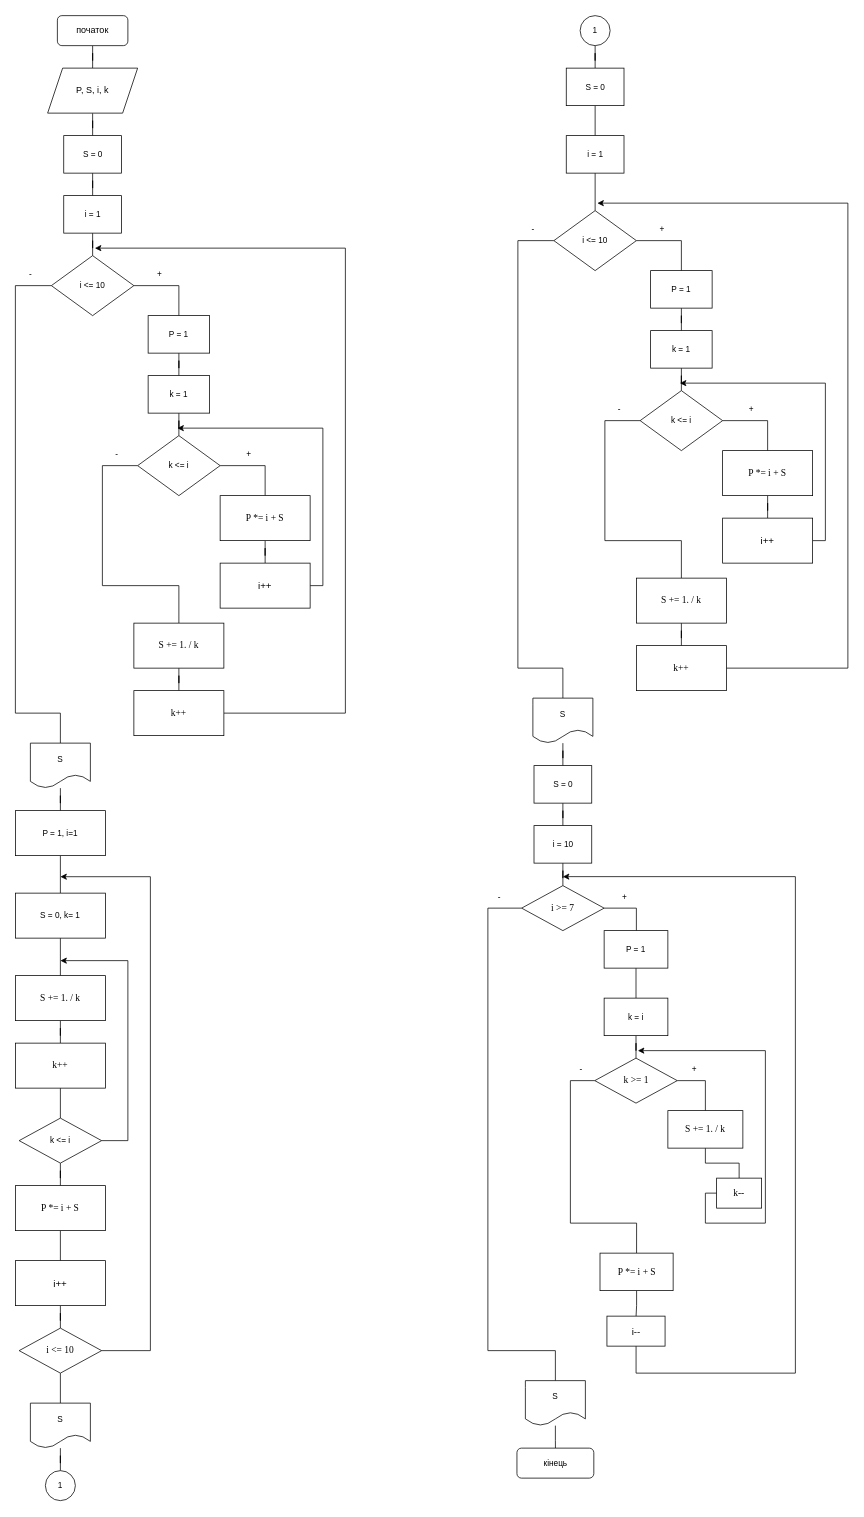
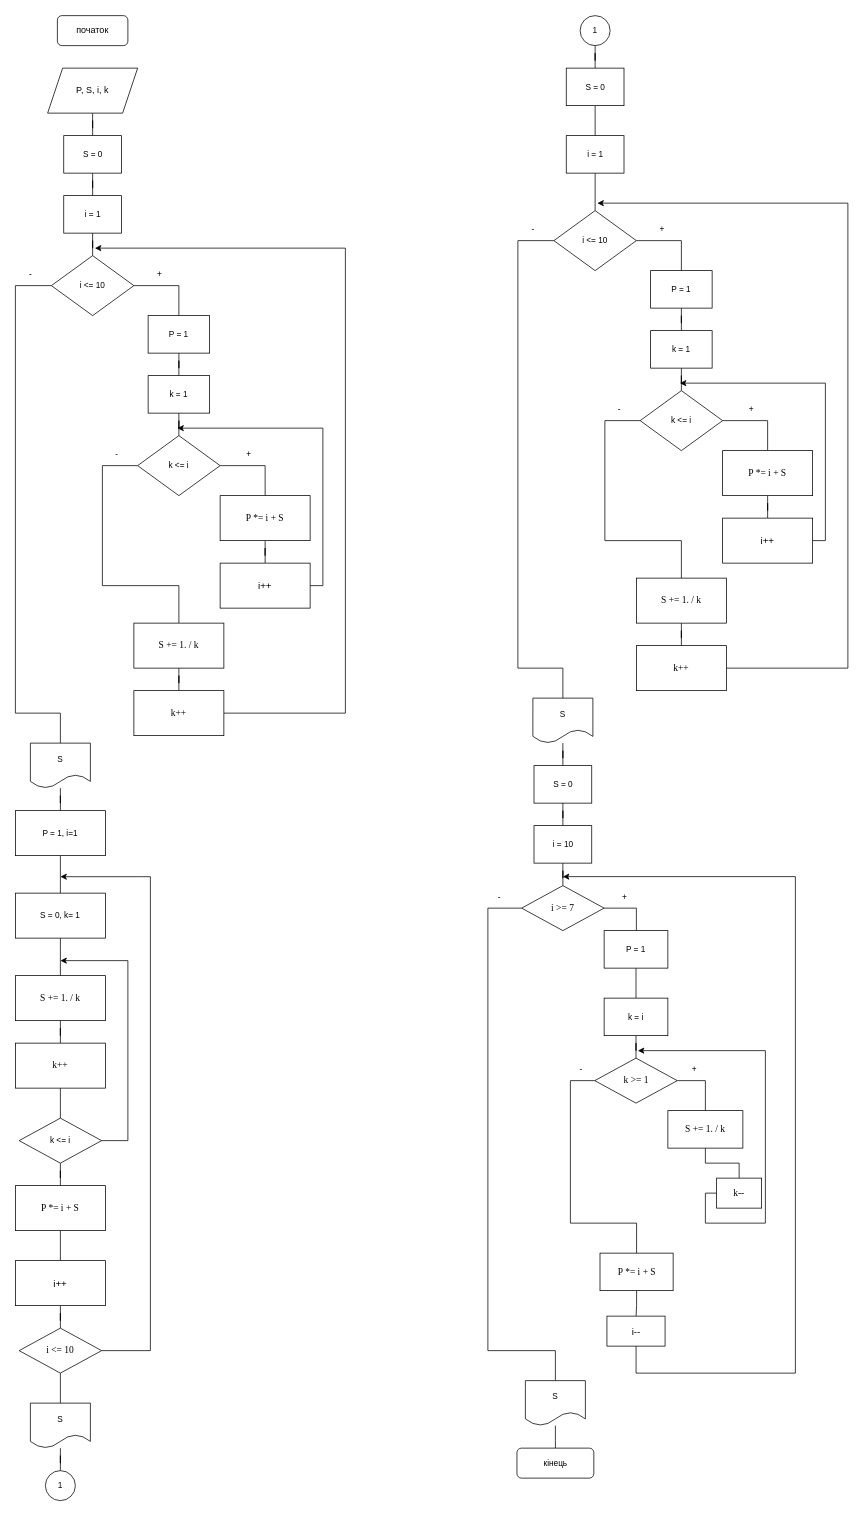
(93, 57) -> none
